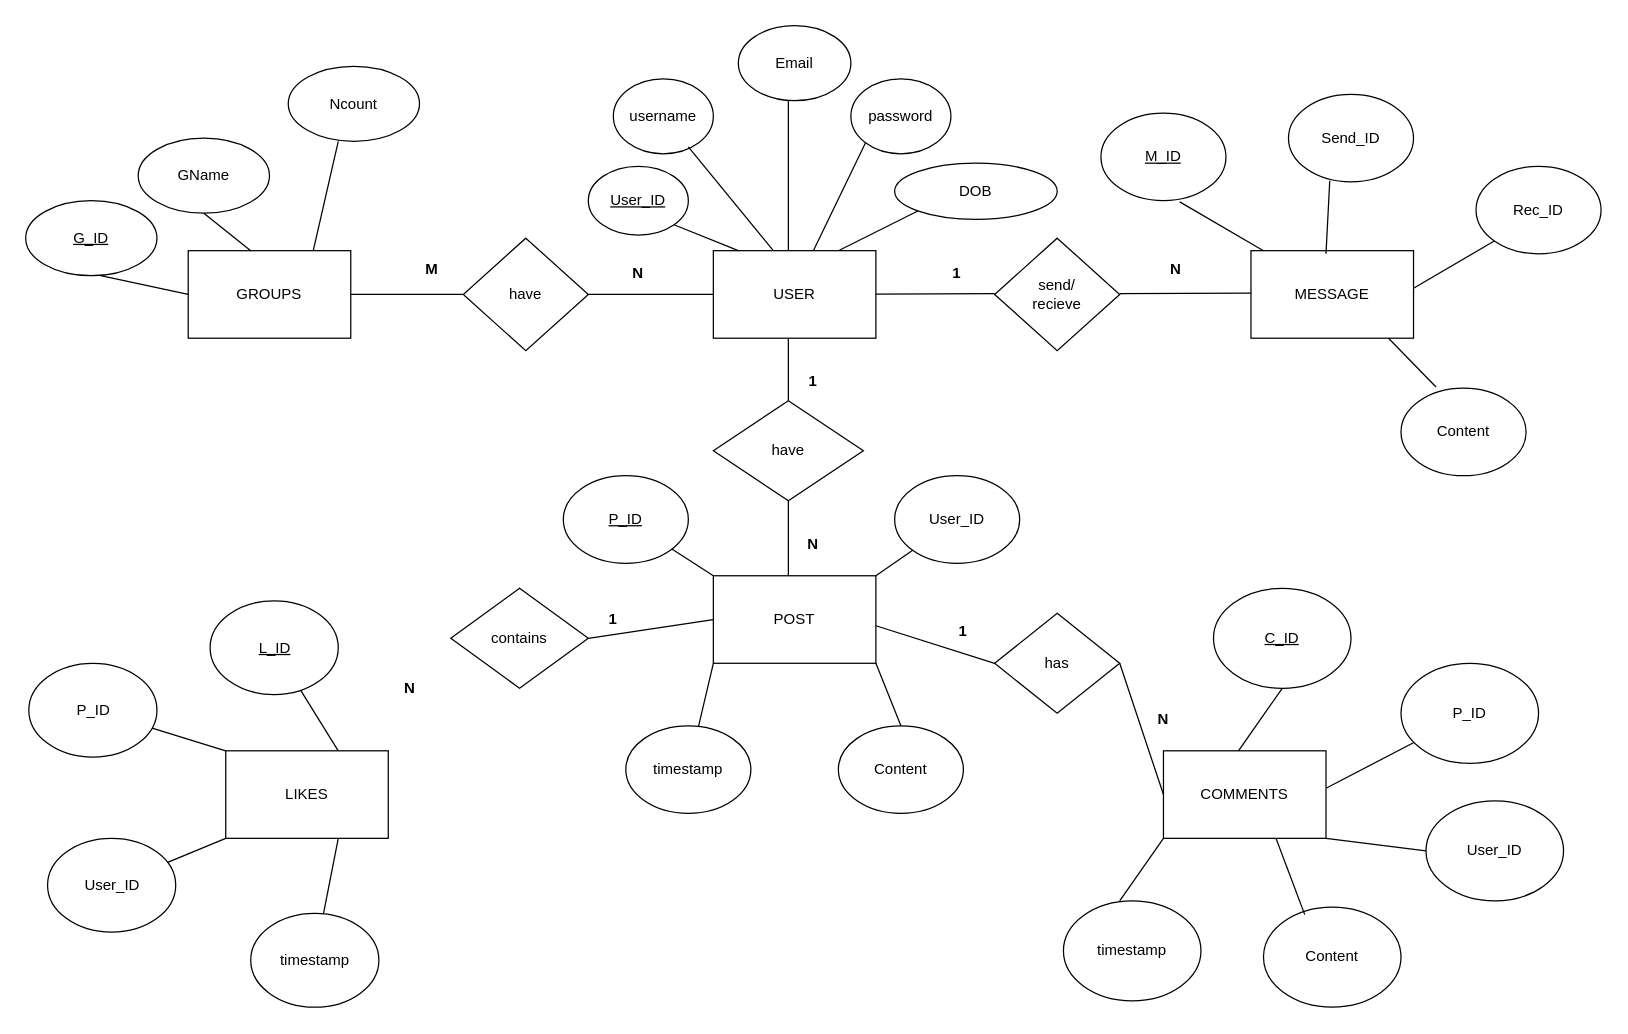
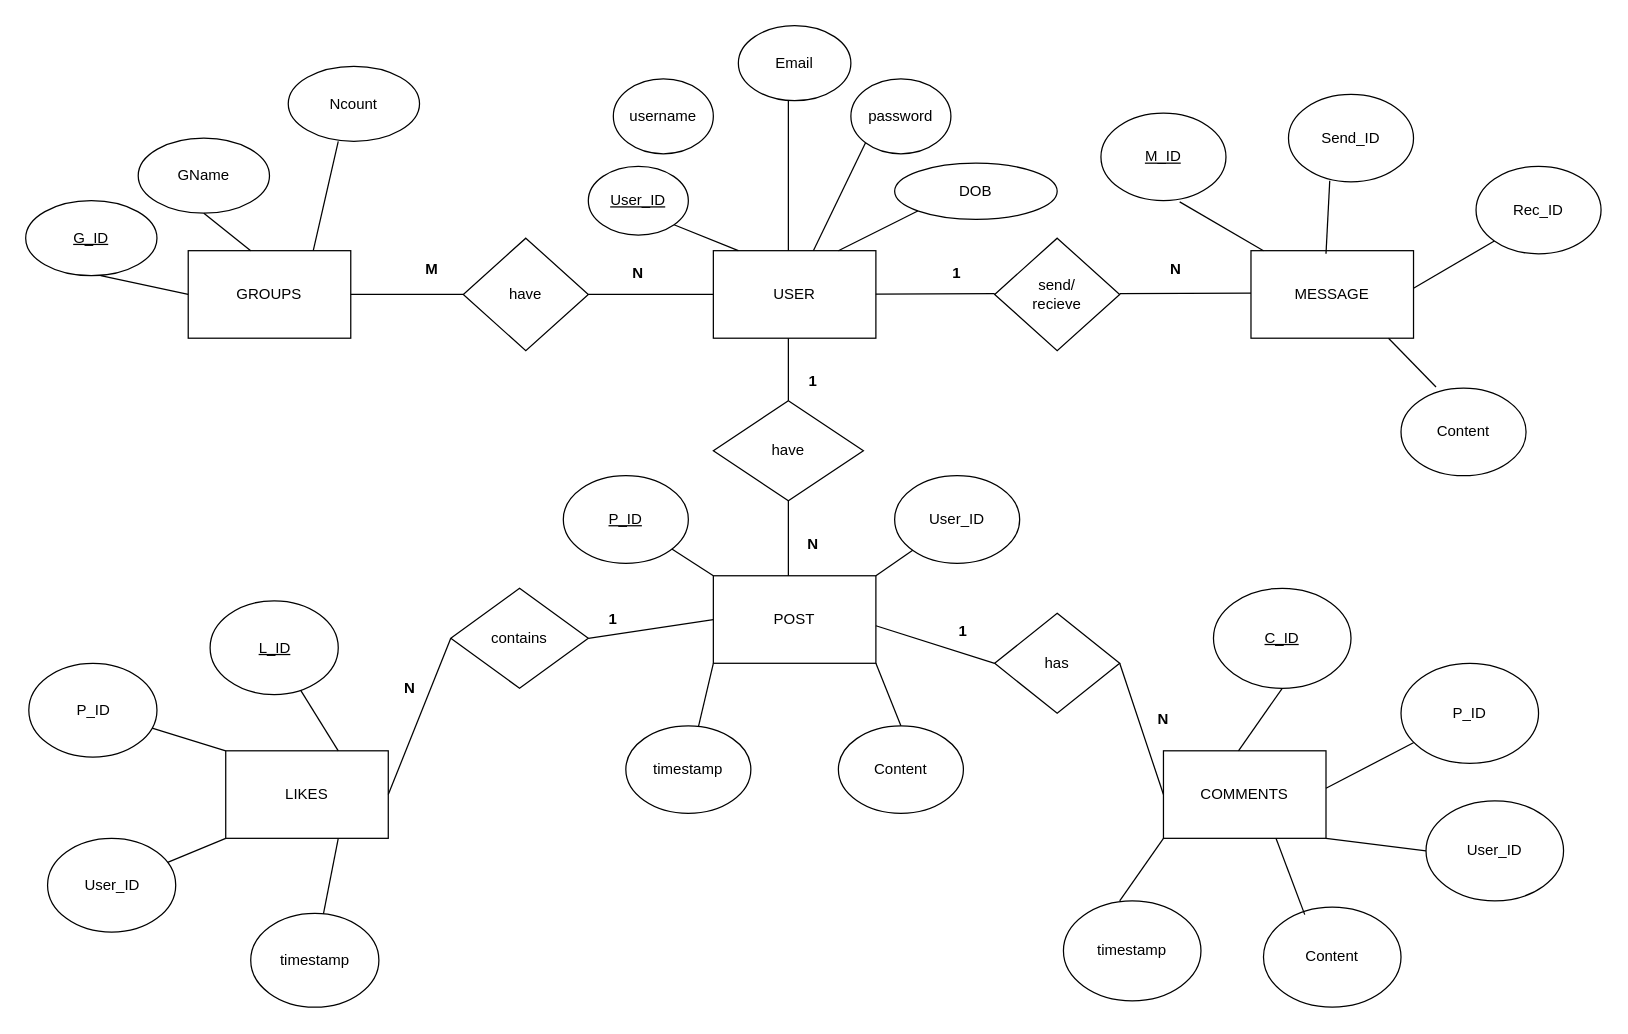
(731, 199) -> none
none -> (419, 716)
